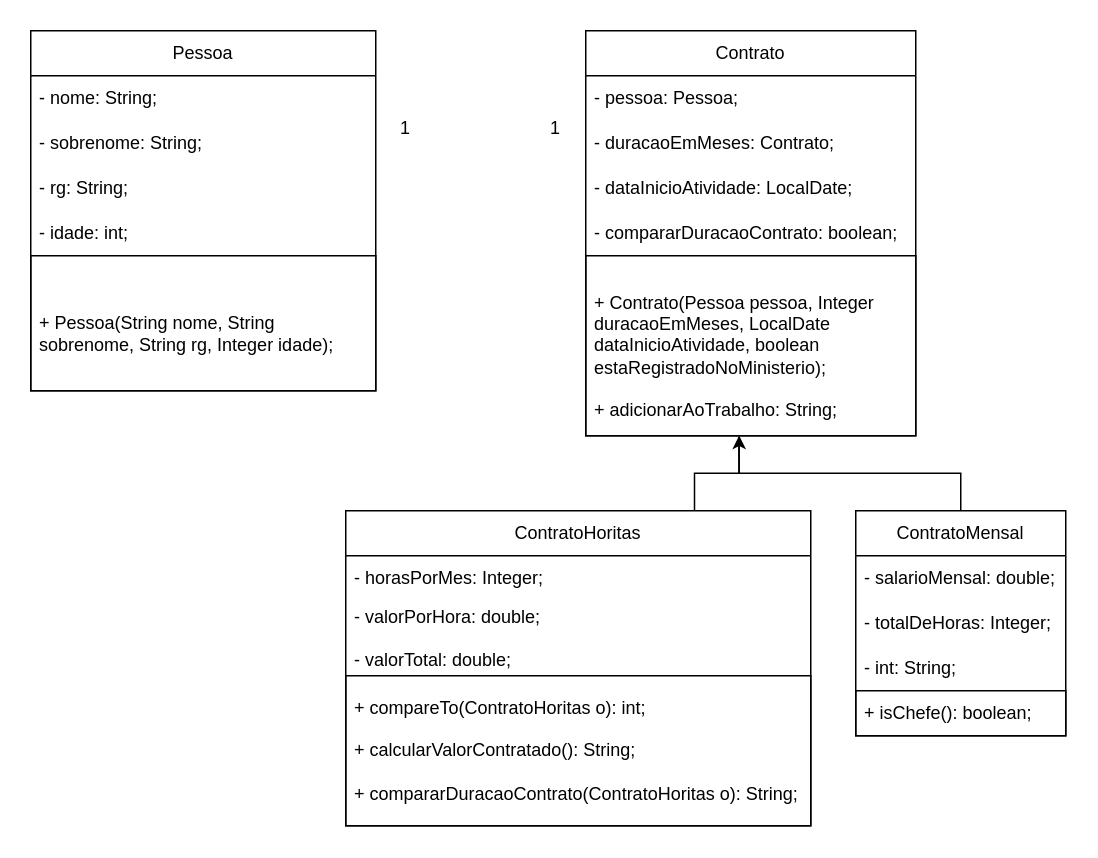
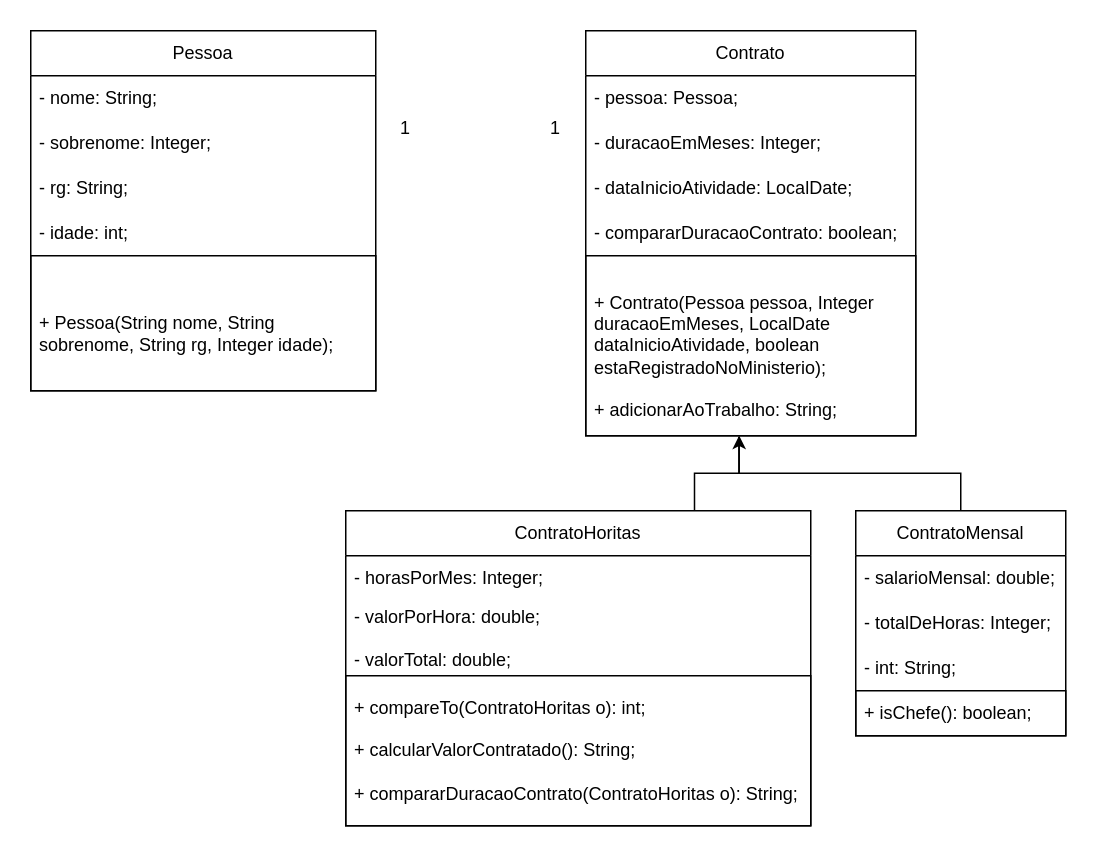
(129, 143) -> (136, 143)
(721, 143) -> (716, 143)
